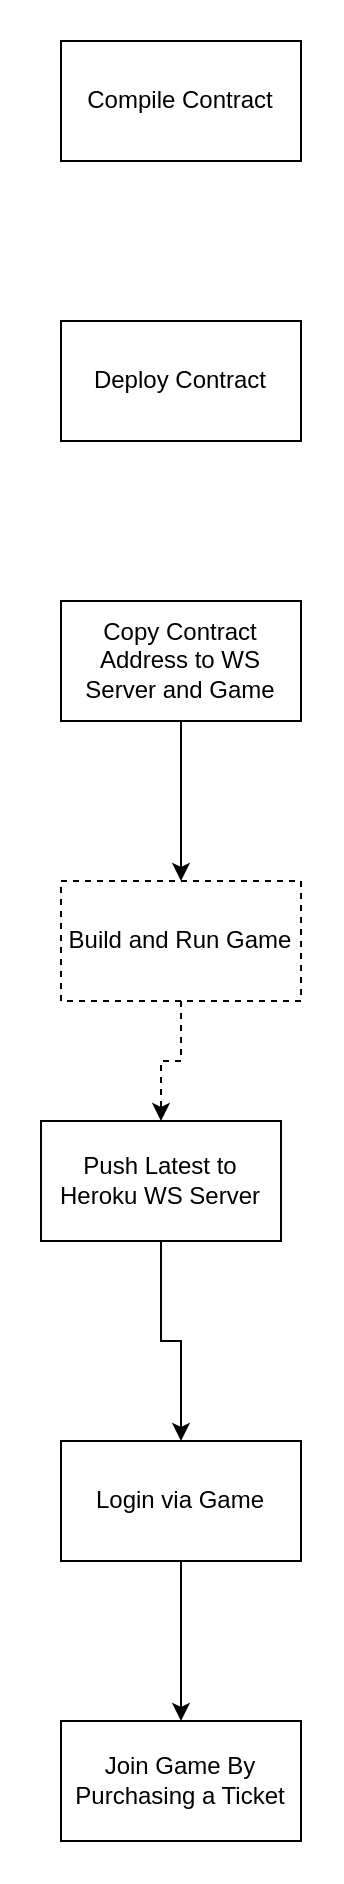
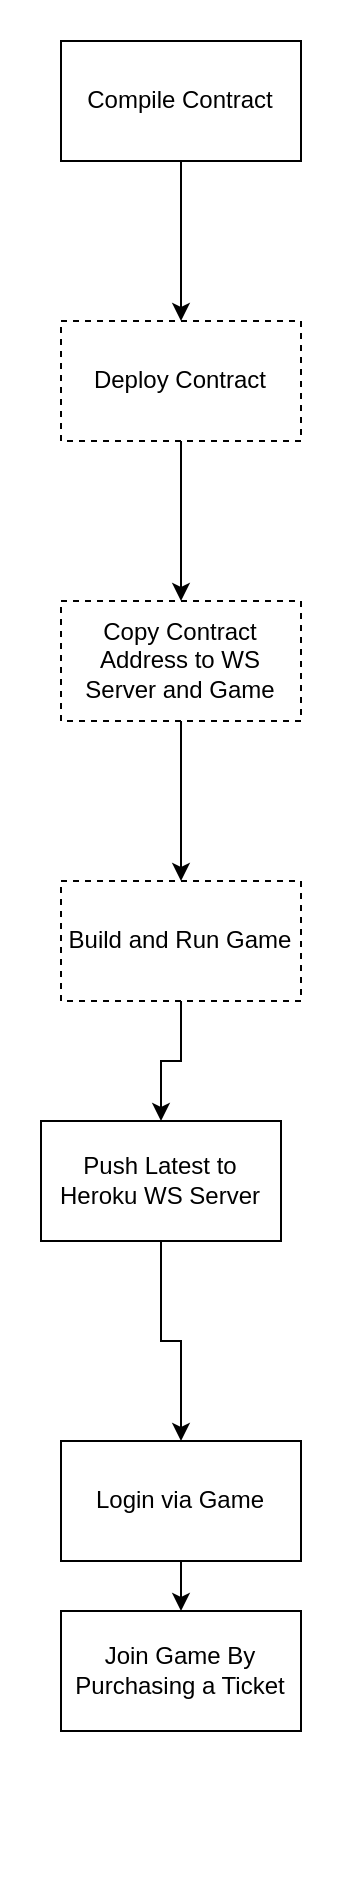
none -> (181, 234)
(181, 381) -> (181, 381)
none -> (181, 514)
(181, 661) -> (181, 661)
(179, 1061) -> (179, 1061)
(181, 1781) -> (181, 1671)
